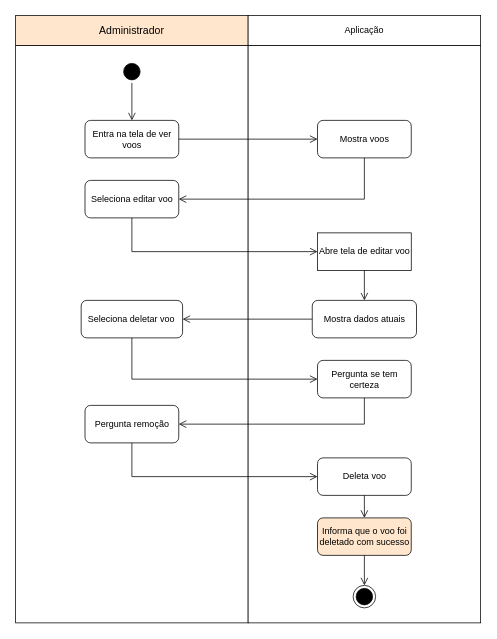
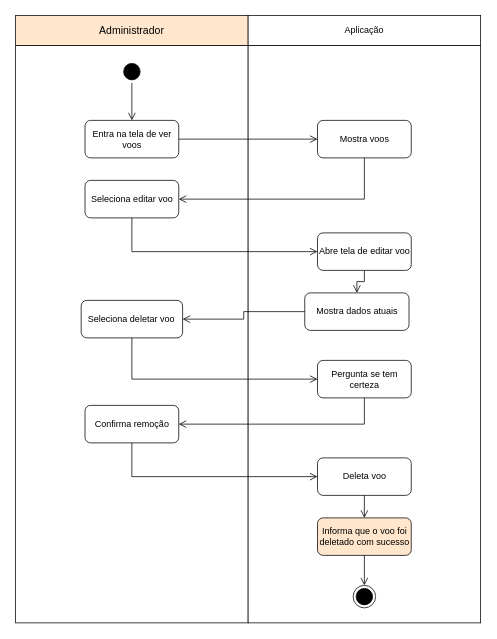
(364, 252) -> (364, 252)
(364, 319) -> (357, 312)
(132, 424) -> (132, 424)
